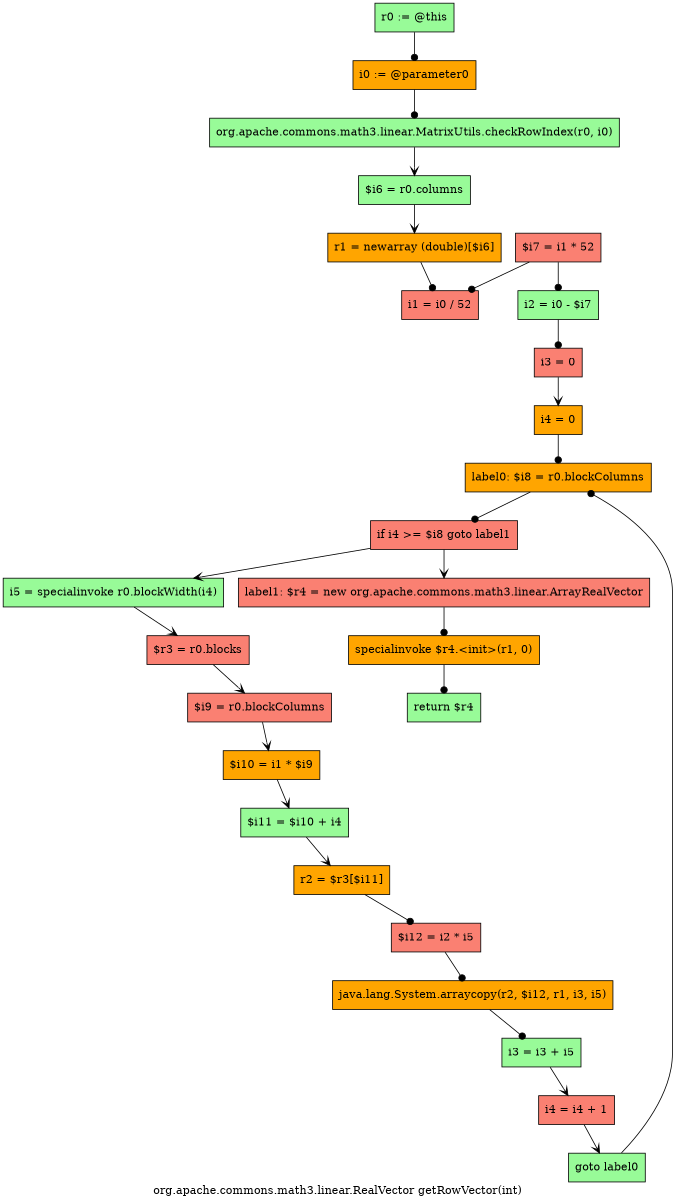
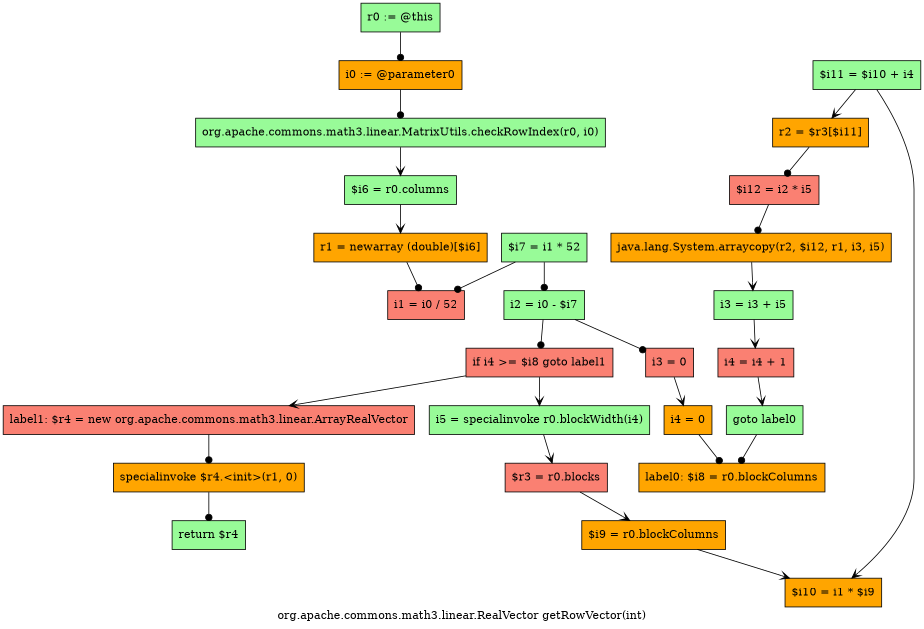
(558, 248) -> (544, 248)
(504, 505) -> (542, 331)
(260, 708) -> (654, 535)
(282, 790) -> (914, 336)
(505, 1022) -> (752, 272)
